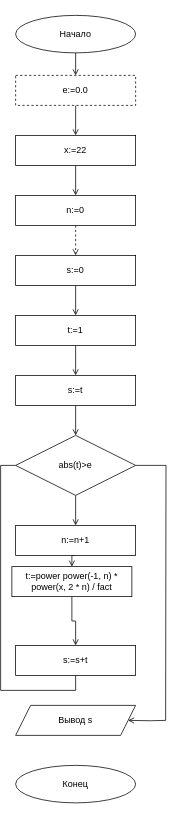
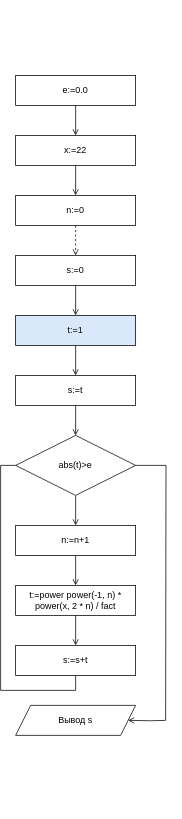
(75, 34) -> none
(75, 63) -> none
(75, 90) -> (75, 90)
(75, 330) -> (75, 330)
(72, 582) -> (75, 600)
(75, 784) -> none
